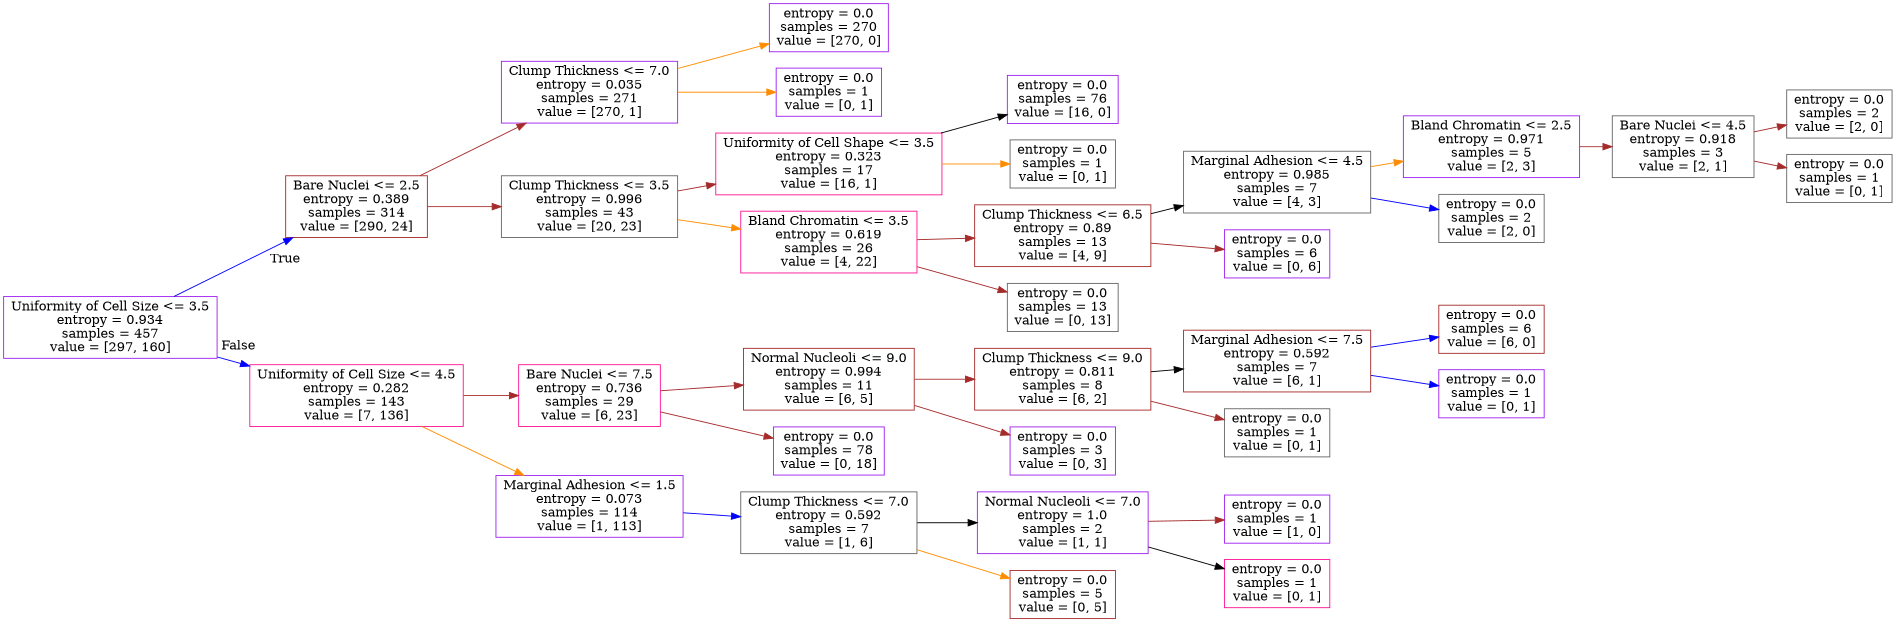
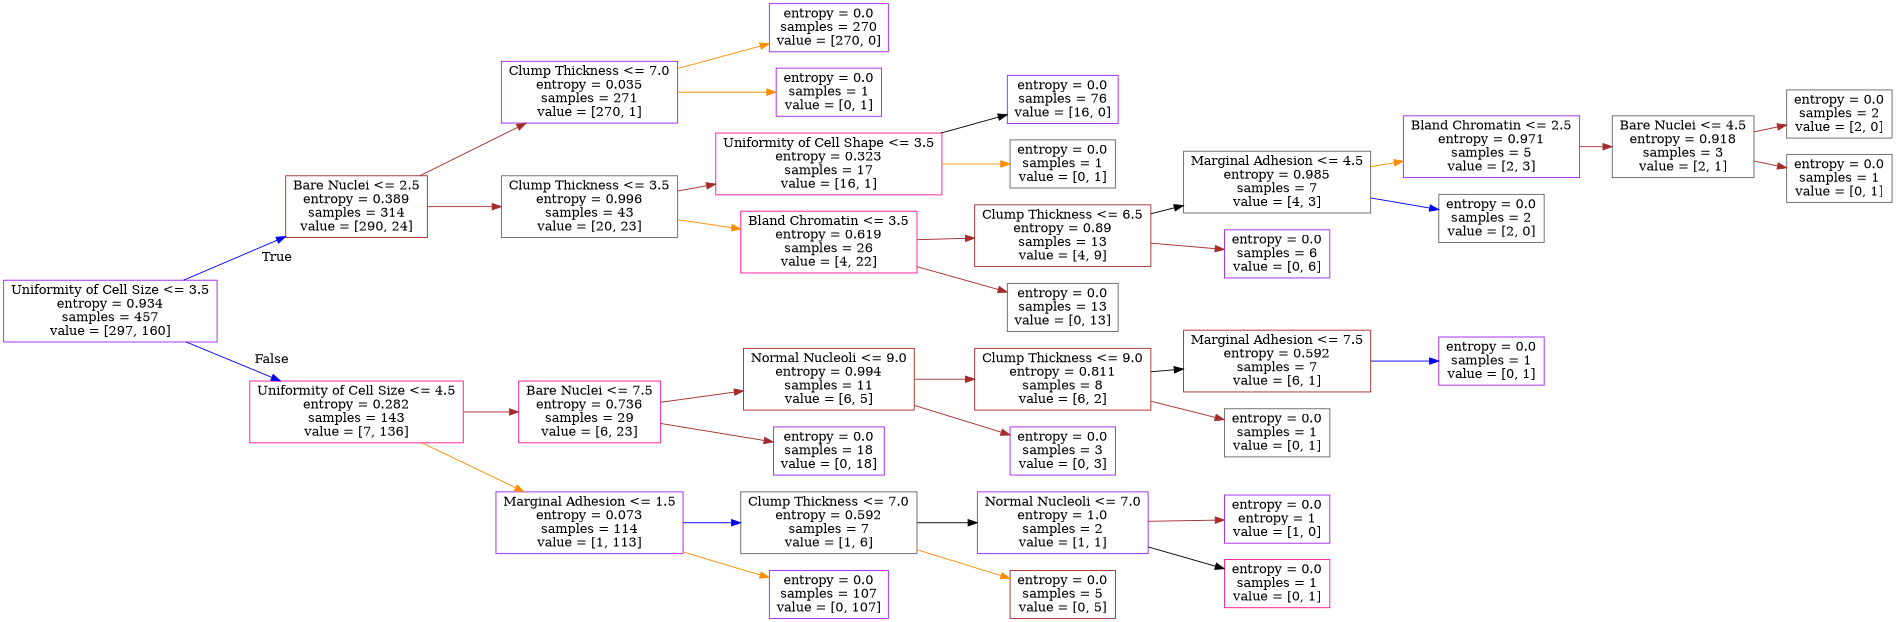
(1491, 329) -> none
(829, 451) -> (829, 451)
(1277, 519) -> (1277, 519)
none -> (829, 595)
